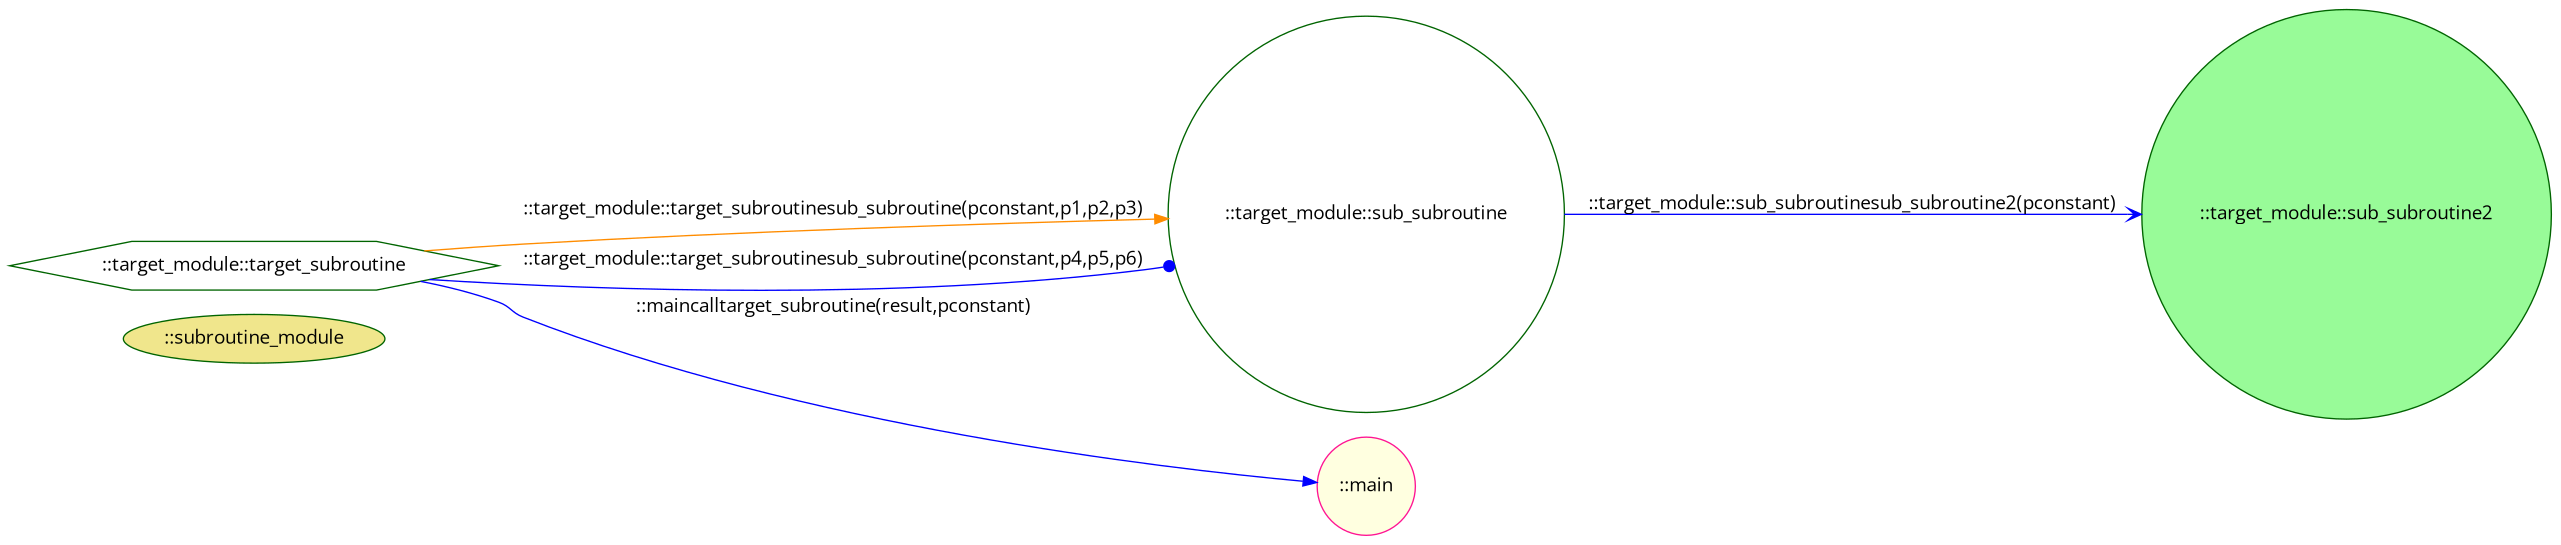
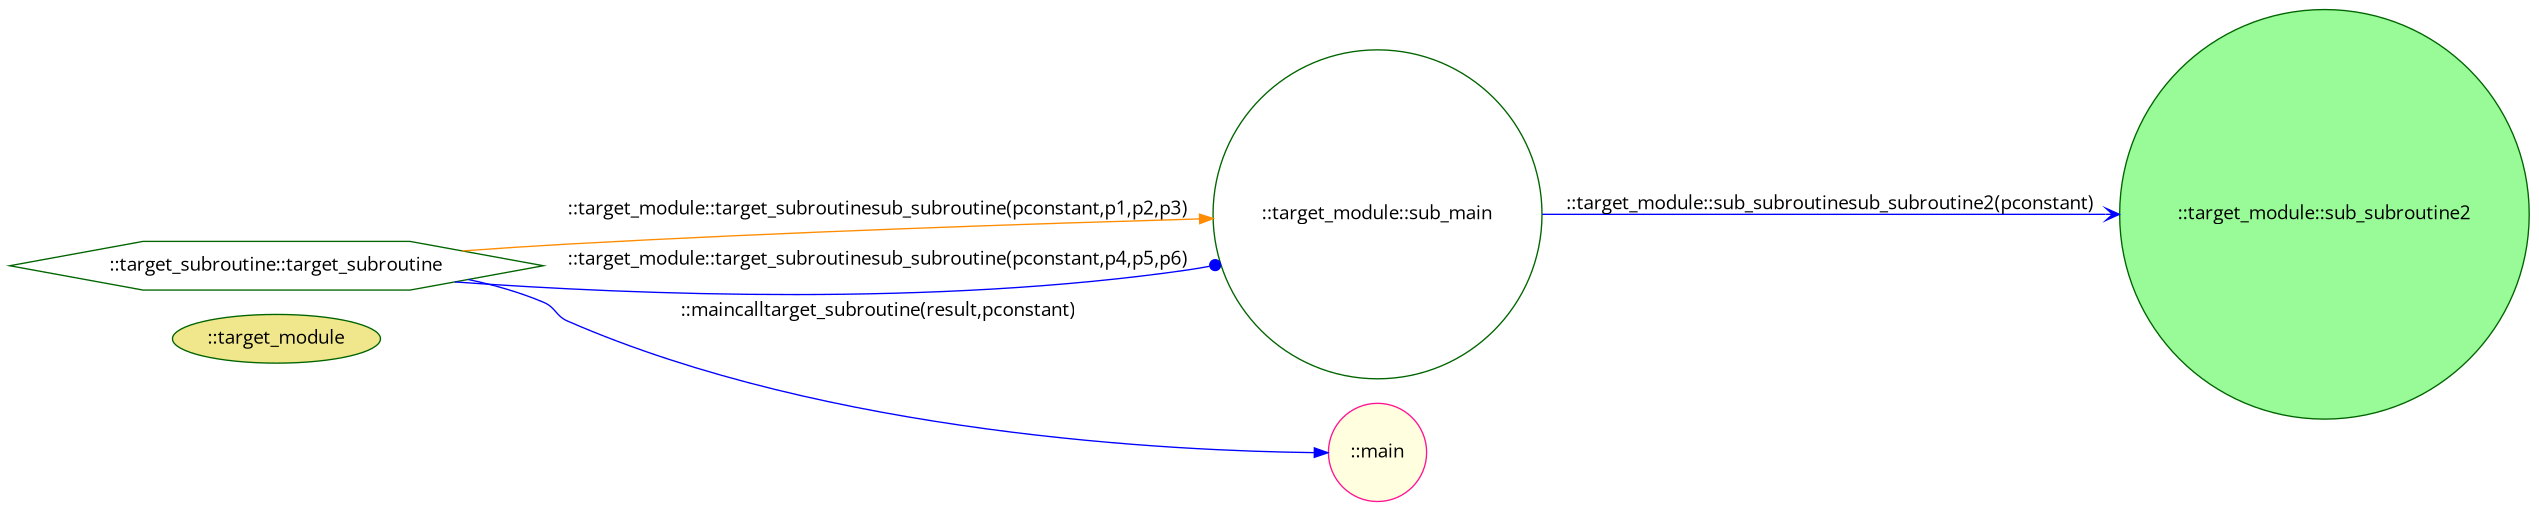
(1366, 214) -> (1378, 214)
(254, 266) -> (276, 266)
(254, 339) -> (276, 339)
